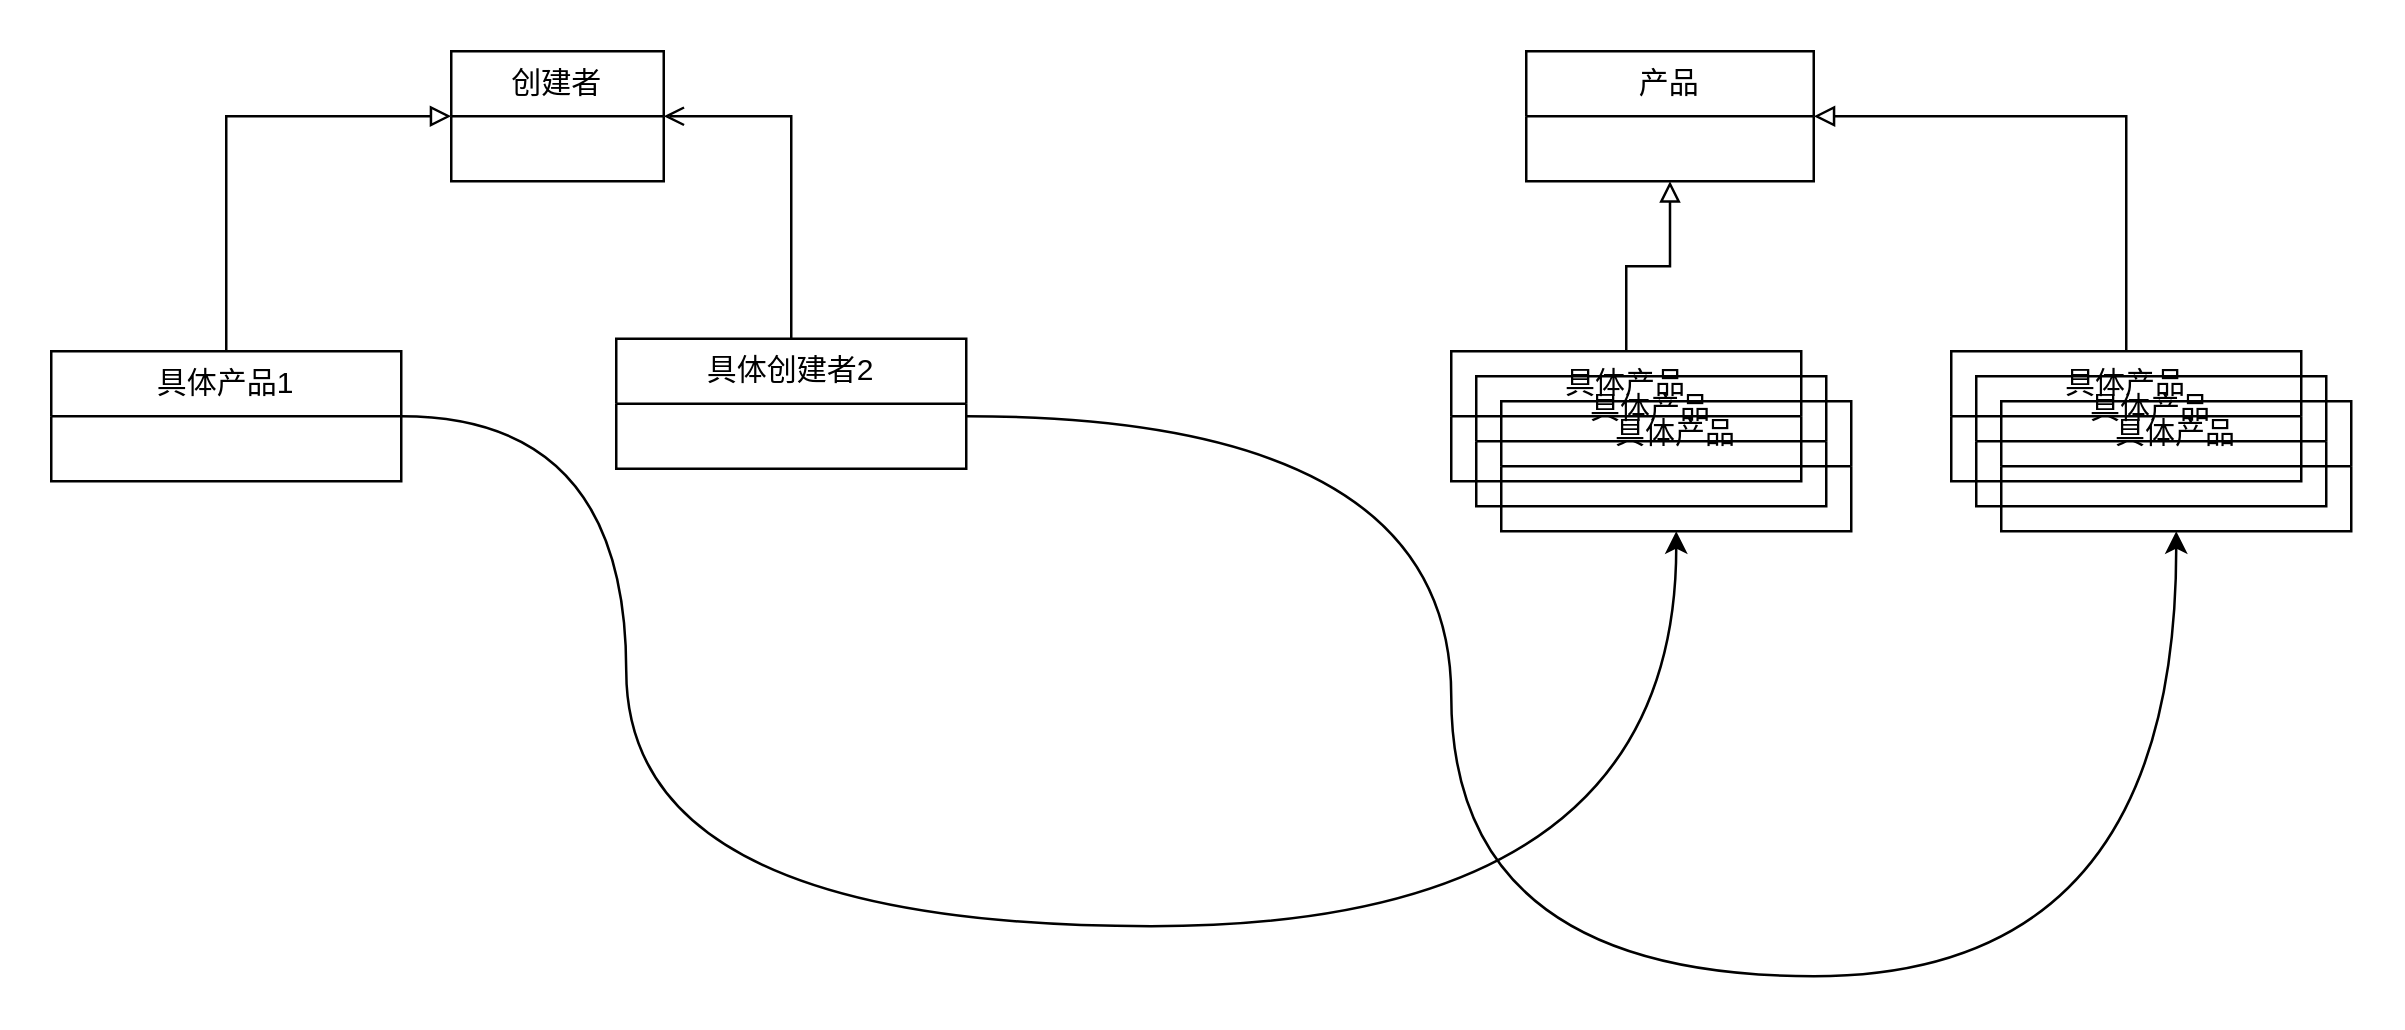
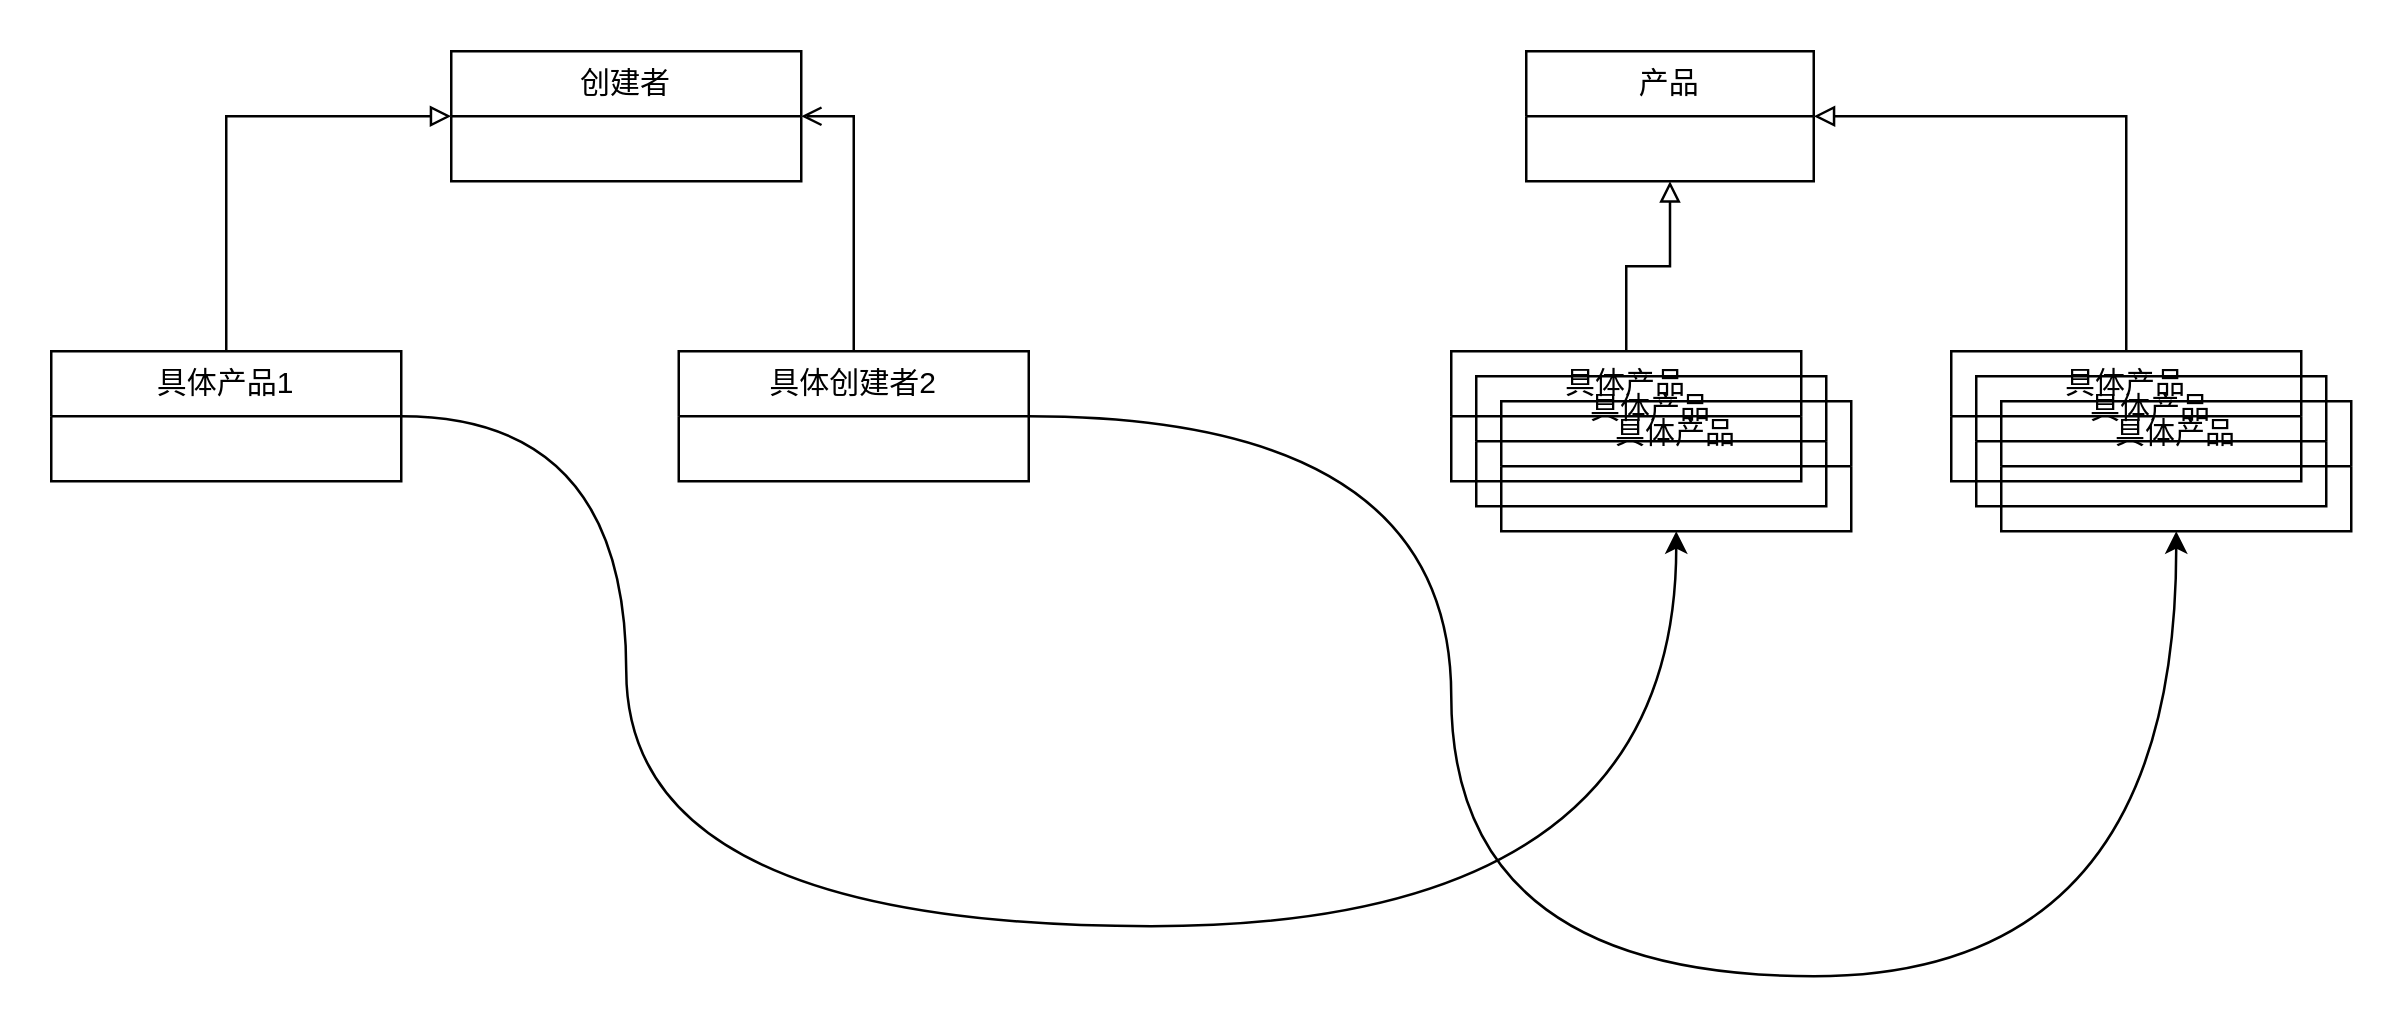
(558, 116) -> (626, 116)
(791, 404) -> (854, 416)
